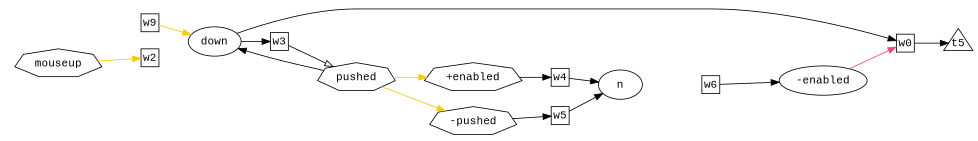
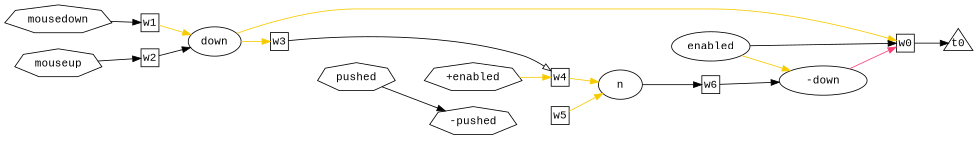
(562, 9) -> (562, 9)
none -> (58, 20)
(150, 23) -> (150, 23)
(252, 42) -> (252, 42)
(958, 43) -> (958, 43)
none -> (711, 46)
(307, 54) -> (418, 38)
(115, 60) -> (115, 60)
(285, 61) -> (171, 53)
(406, 77) -> none
(531, 77) -> (531, 77)
(580, 80) -> (580, 80)
(823, 81) -> (823, 81)
none -> (668, 85)
(410, 97) -> (410, 97)
(582, 104) -> (582, 104)
(528, 118) -> none
